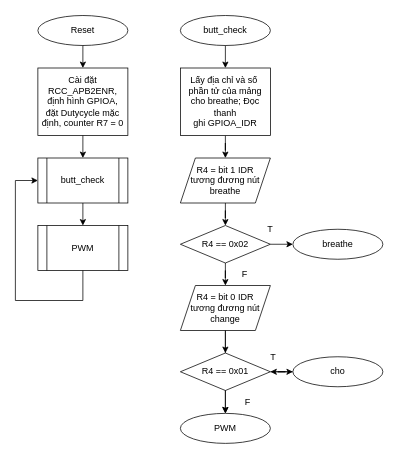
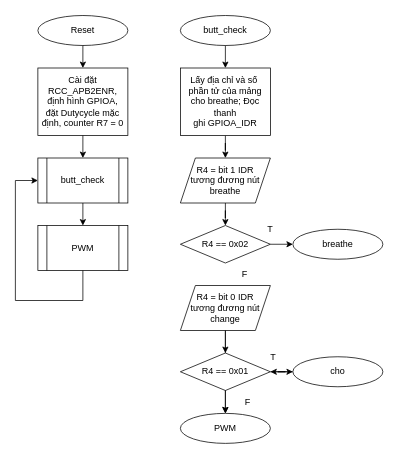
(225, 277) -> none
